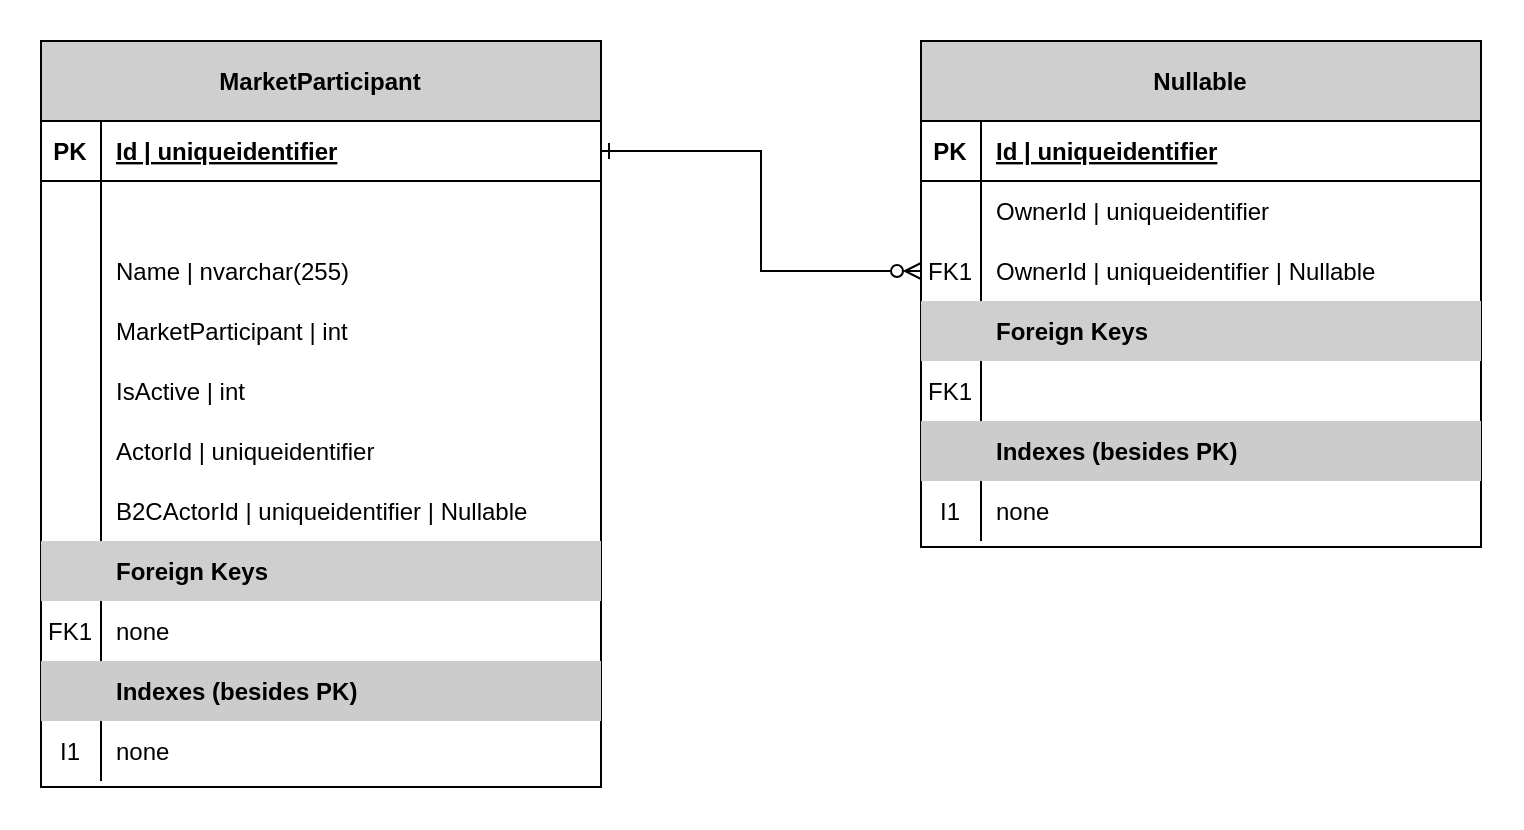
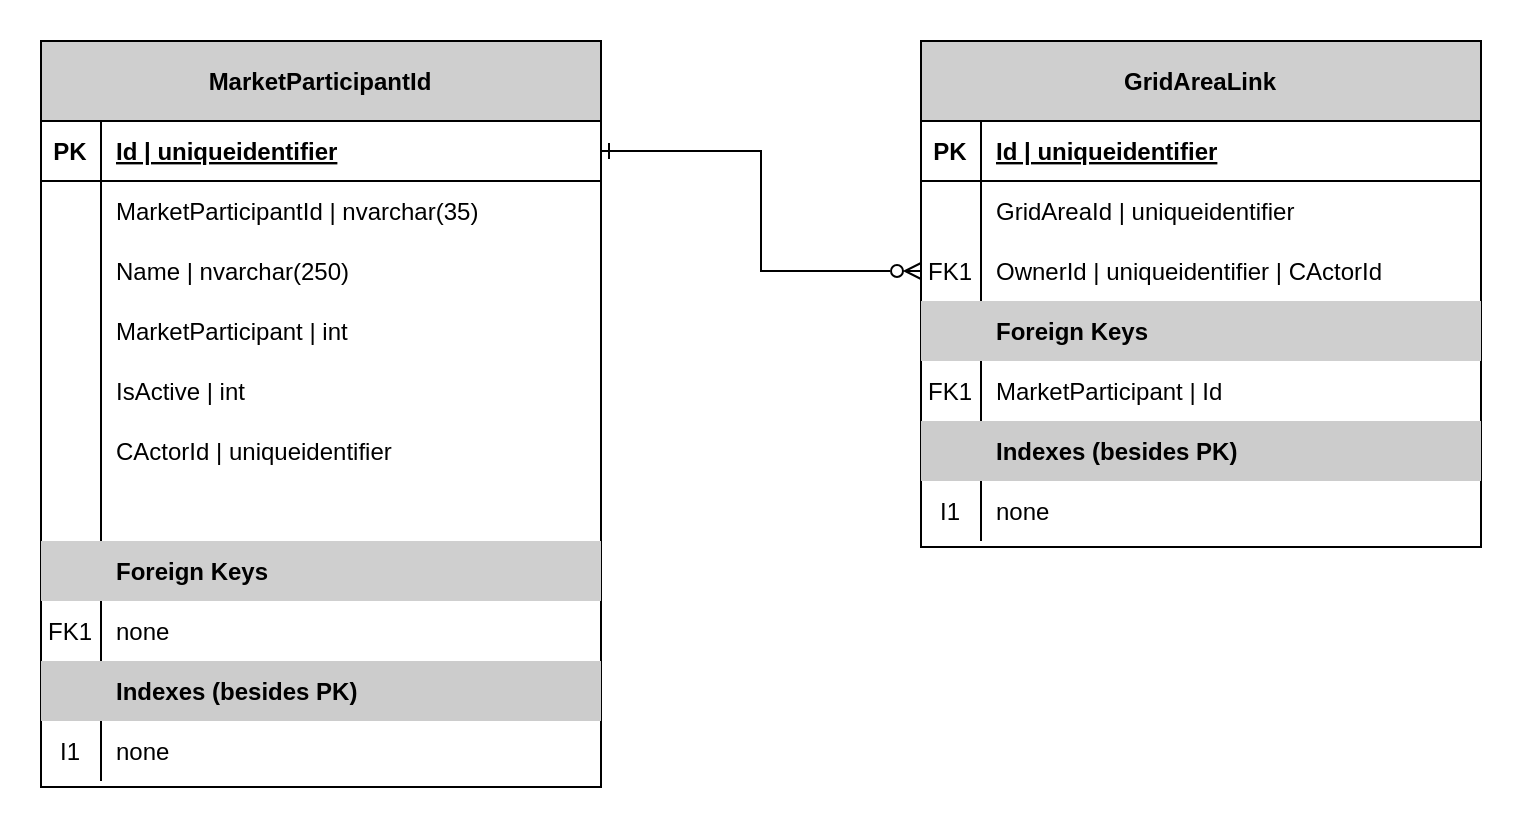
(320, 82) -> (320, 82)
(1200, 82) -> (1200, 82)
none -> (351, 211)
(1149, 212) -> (1166, 212)
(241, 272) -> (241, 272)
(1204, 272) -> (1213, 272)
none -> (1231, 391)
(269, 452) -> (276, 452)
(351, 511) -> none
